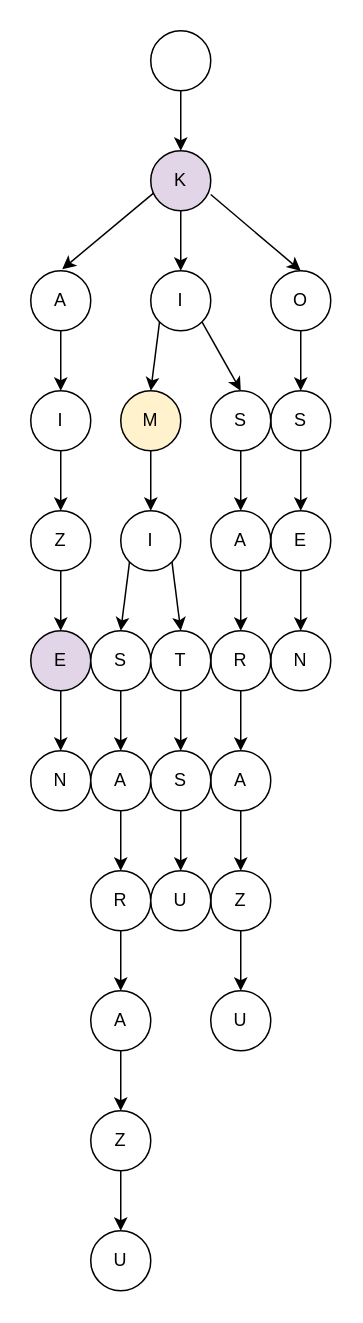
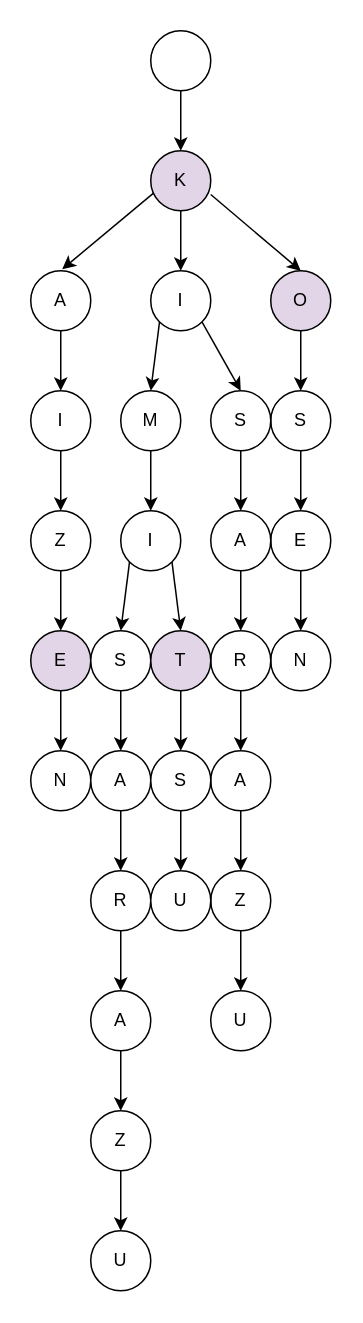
(301, 301) -> (301, 301)
(151, 421) -> (151, 421)
(181, 661) -> (181, 661)
